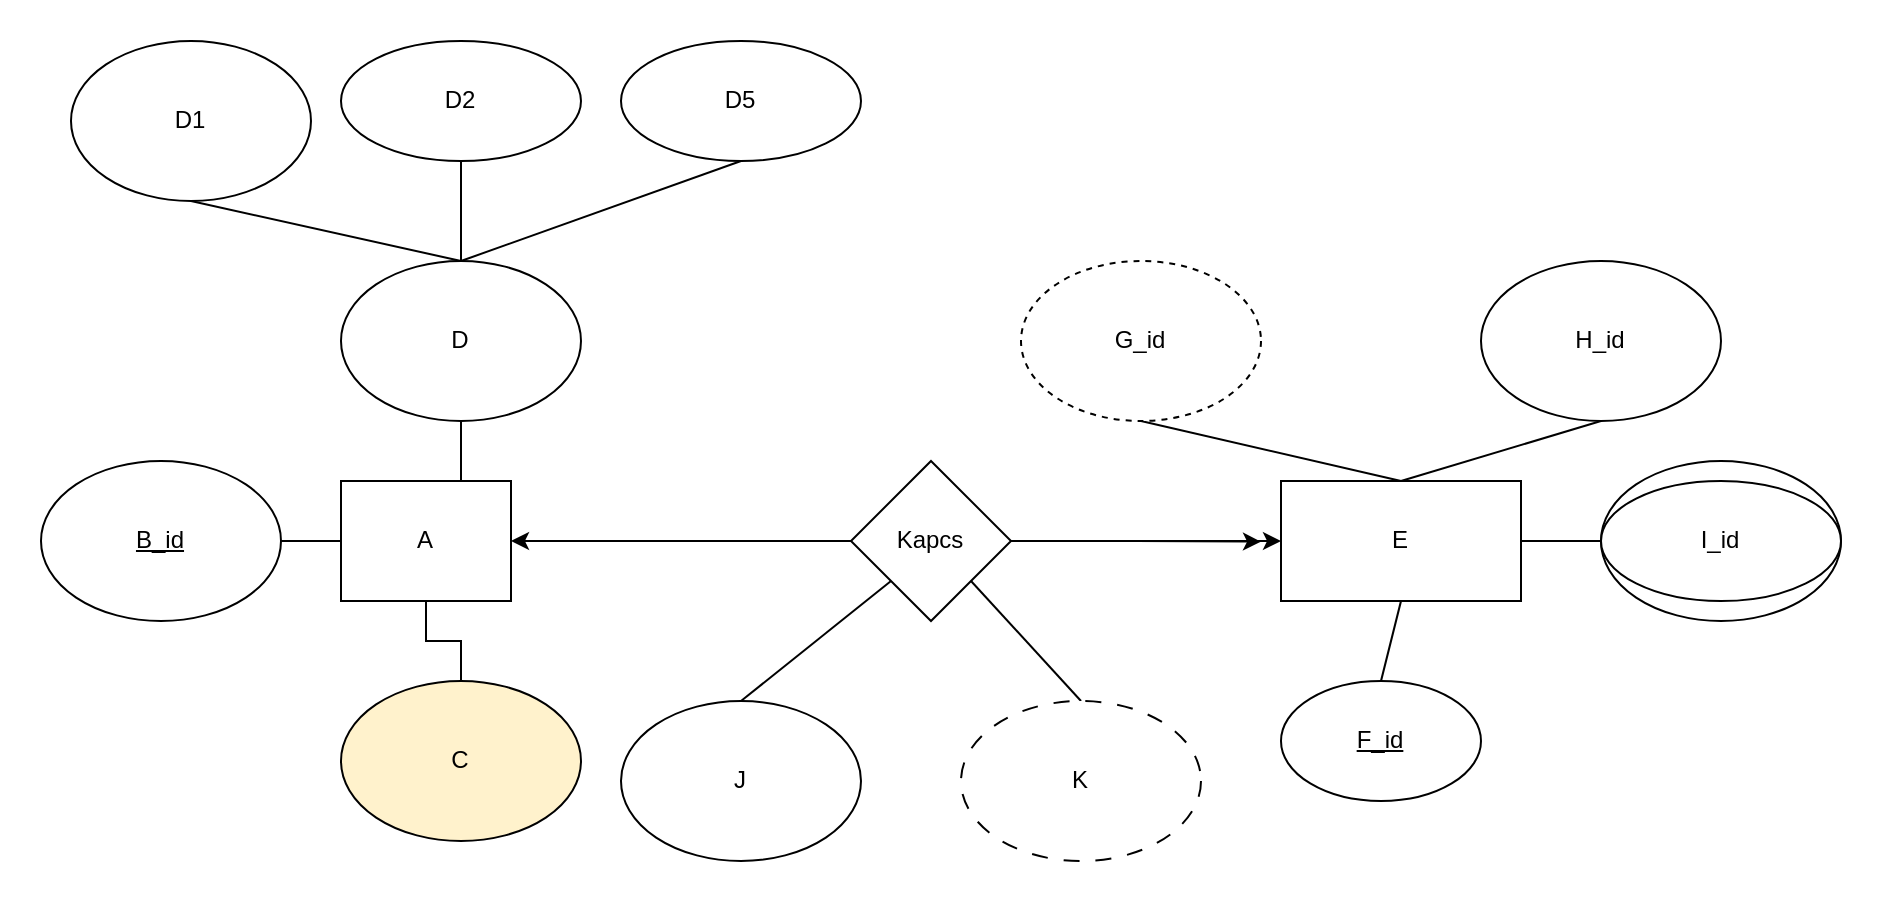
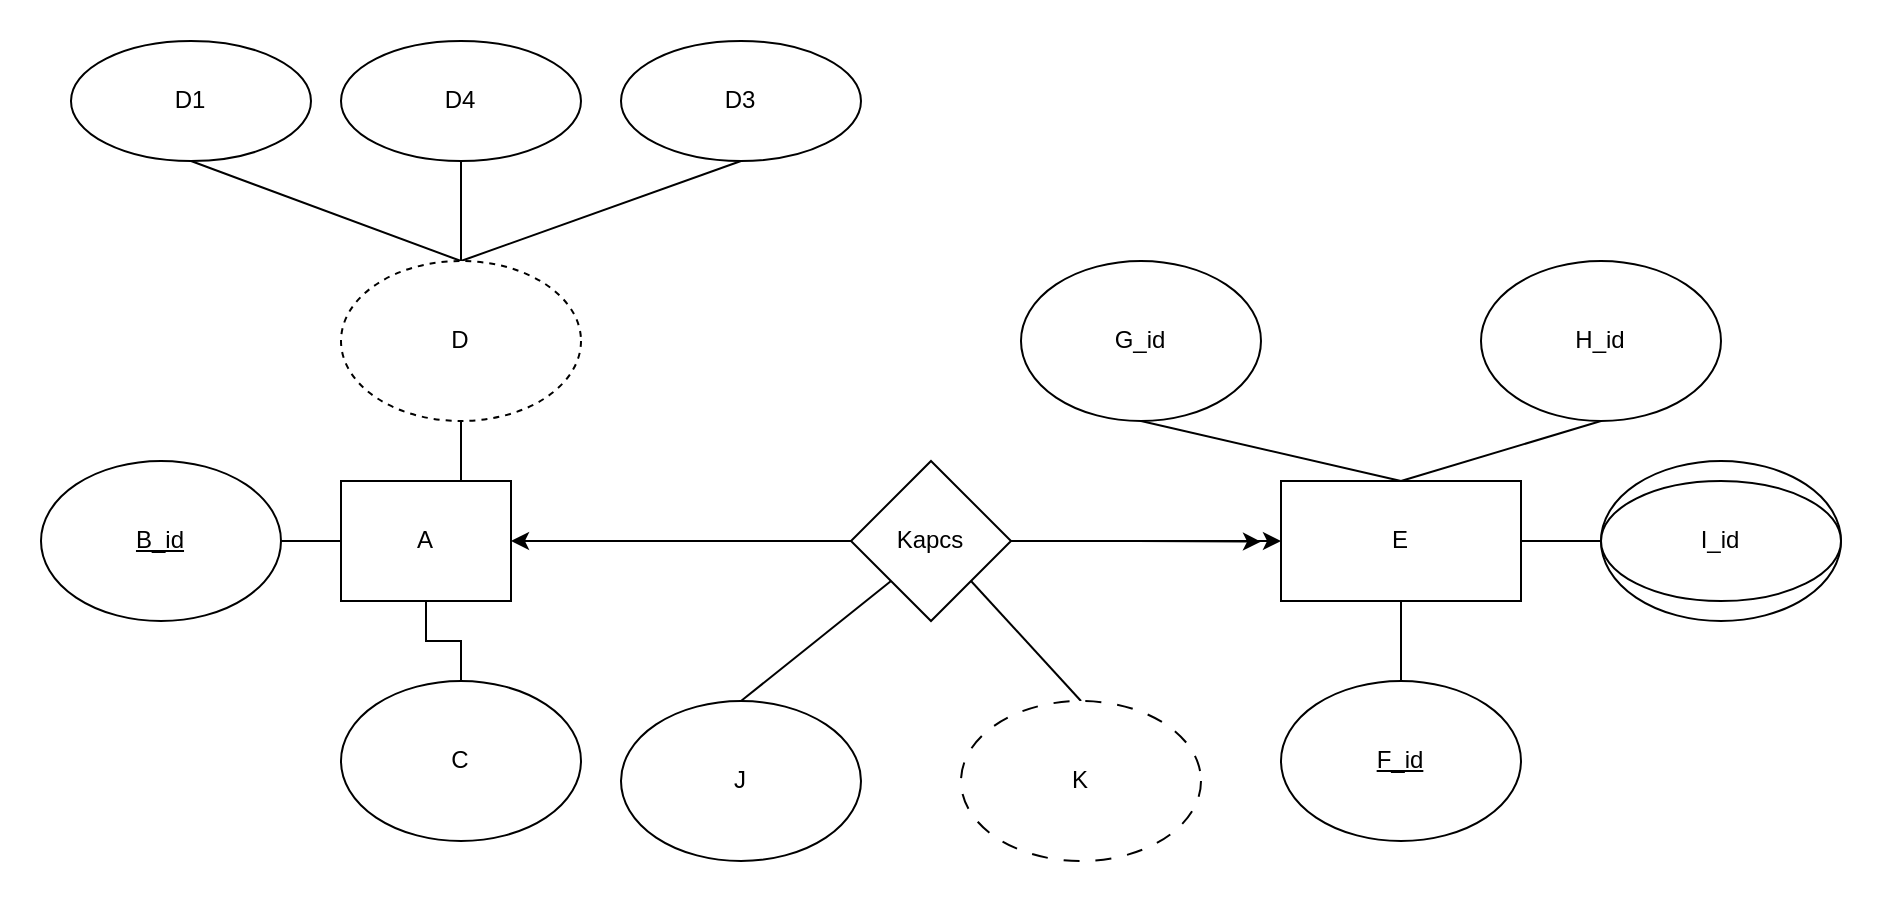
(461, 101) -> (461, 101)
(741, 101) -> (741, 101)
(191, 121) -> (191, 101)
(461, 341) -> (461, 341)
(1141, 341) -> (1141, 341)
(1381, 741) -> (1401, 761)
(461, 761) -> (461, 761)
